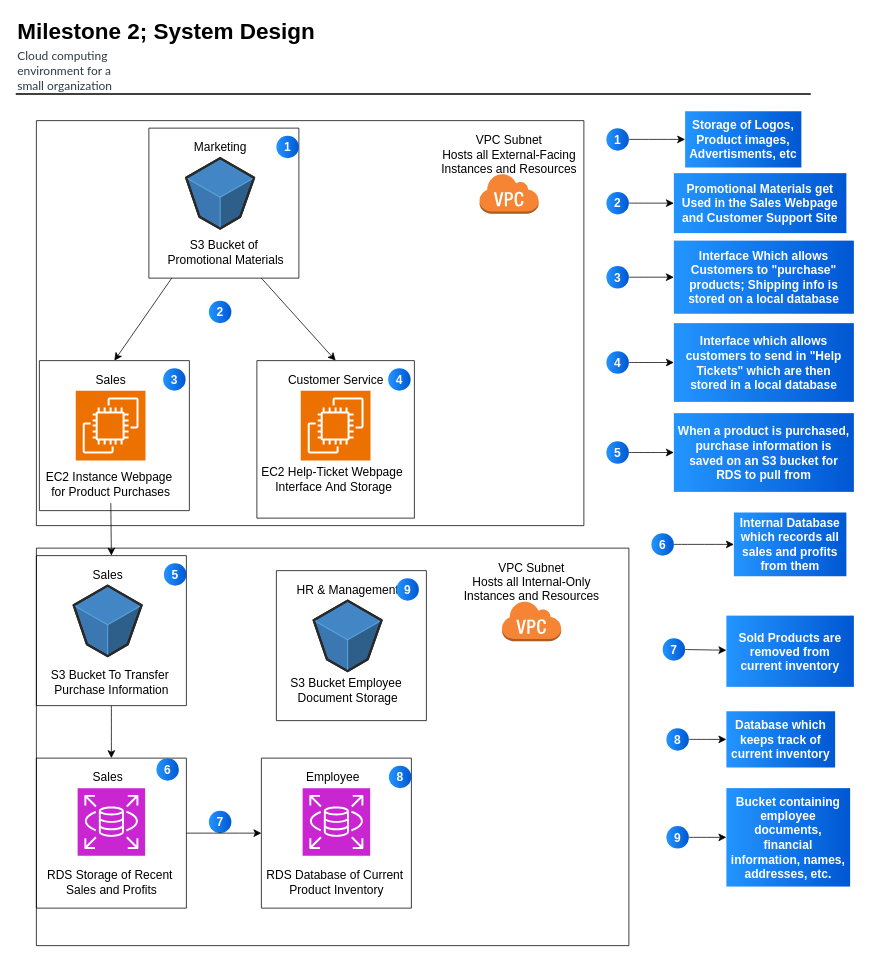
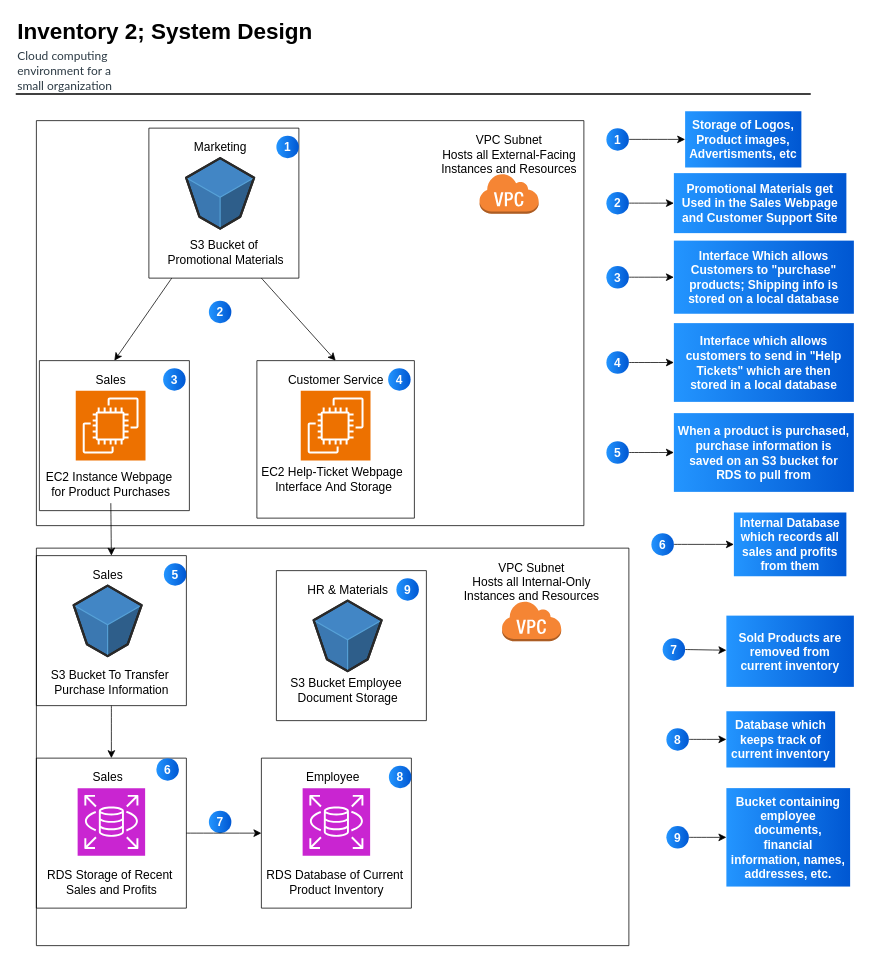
(161, 31) -> (167, 31)
(348, 589) -> (348, 589)
